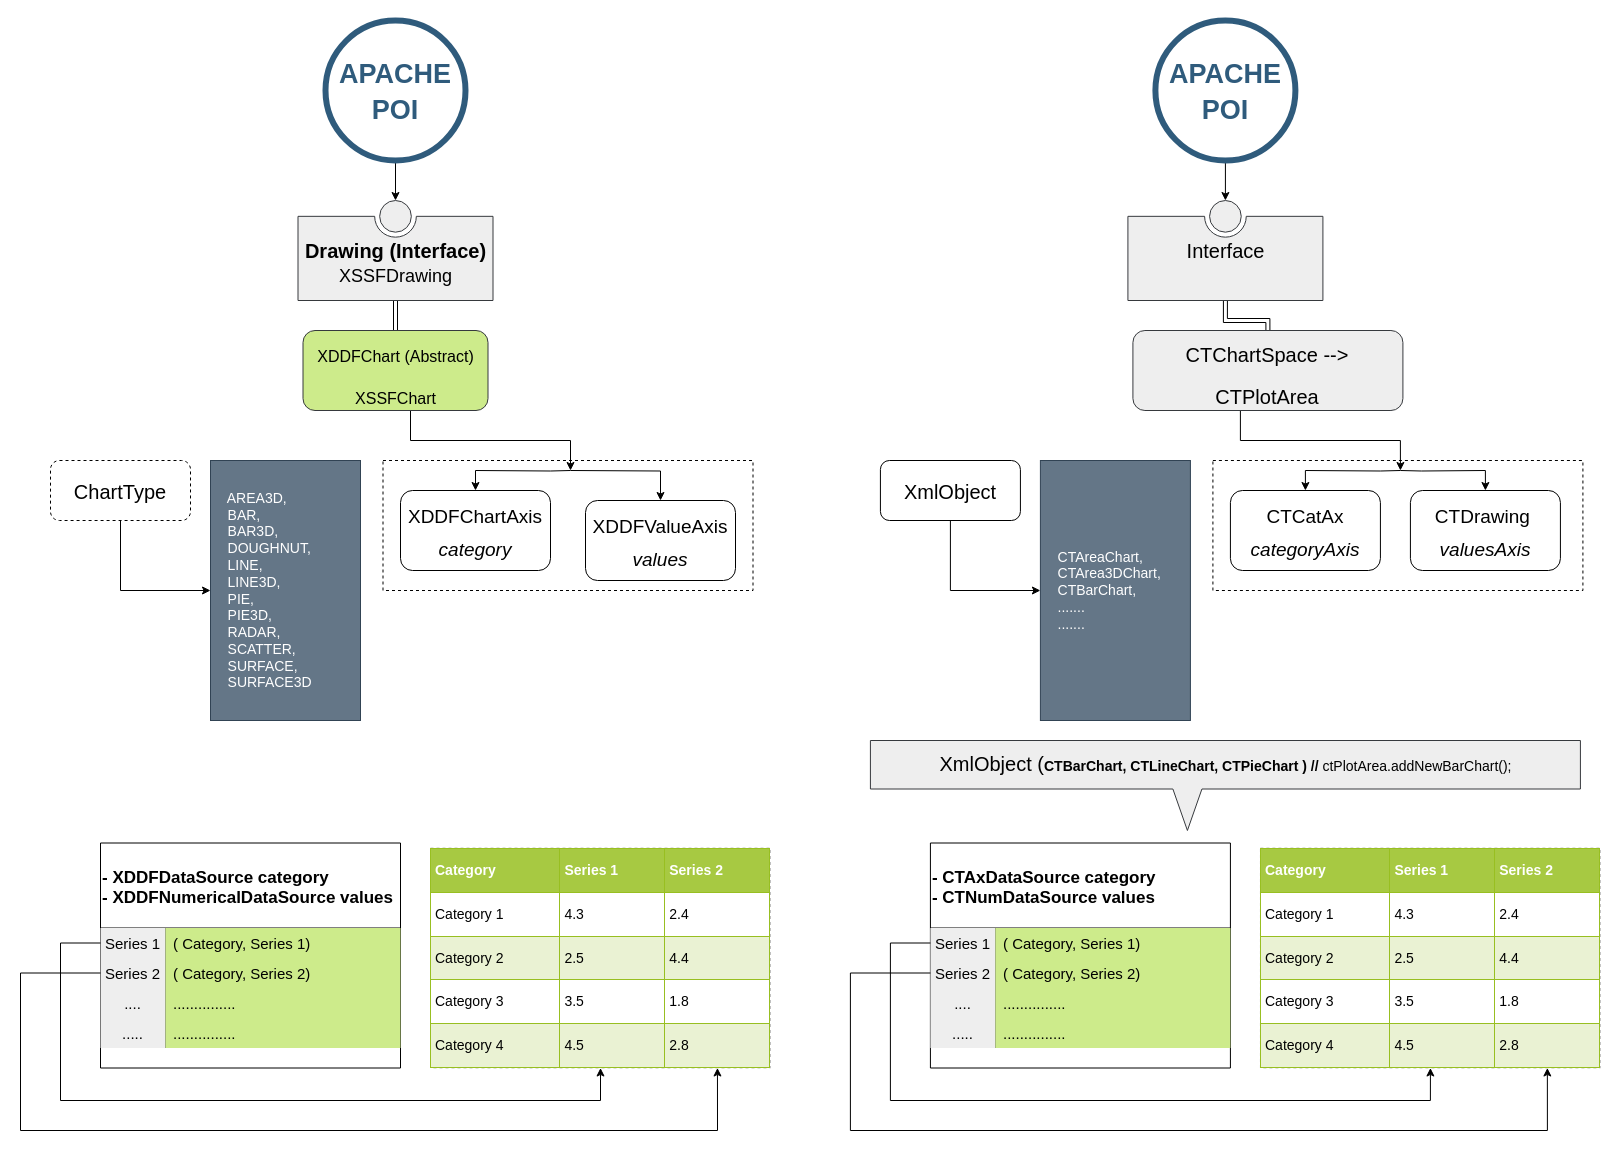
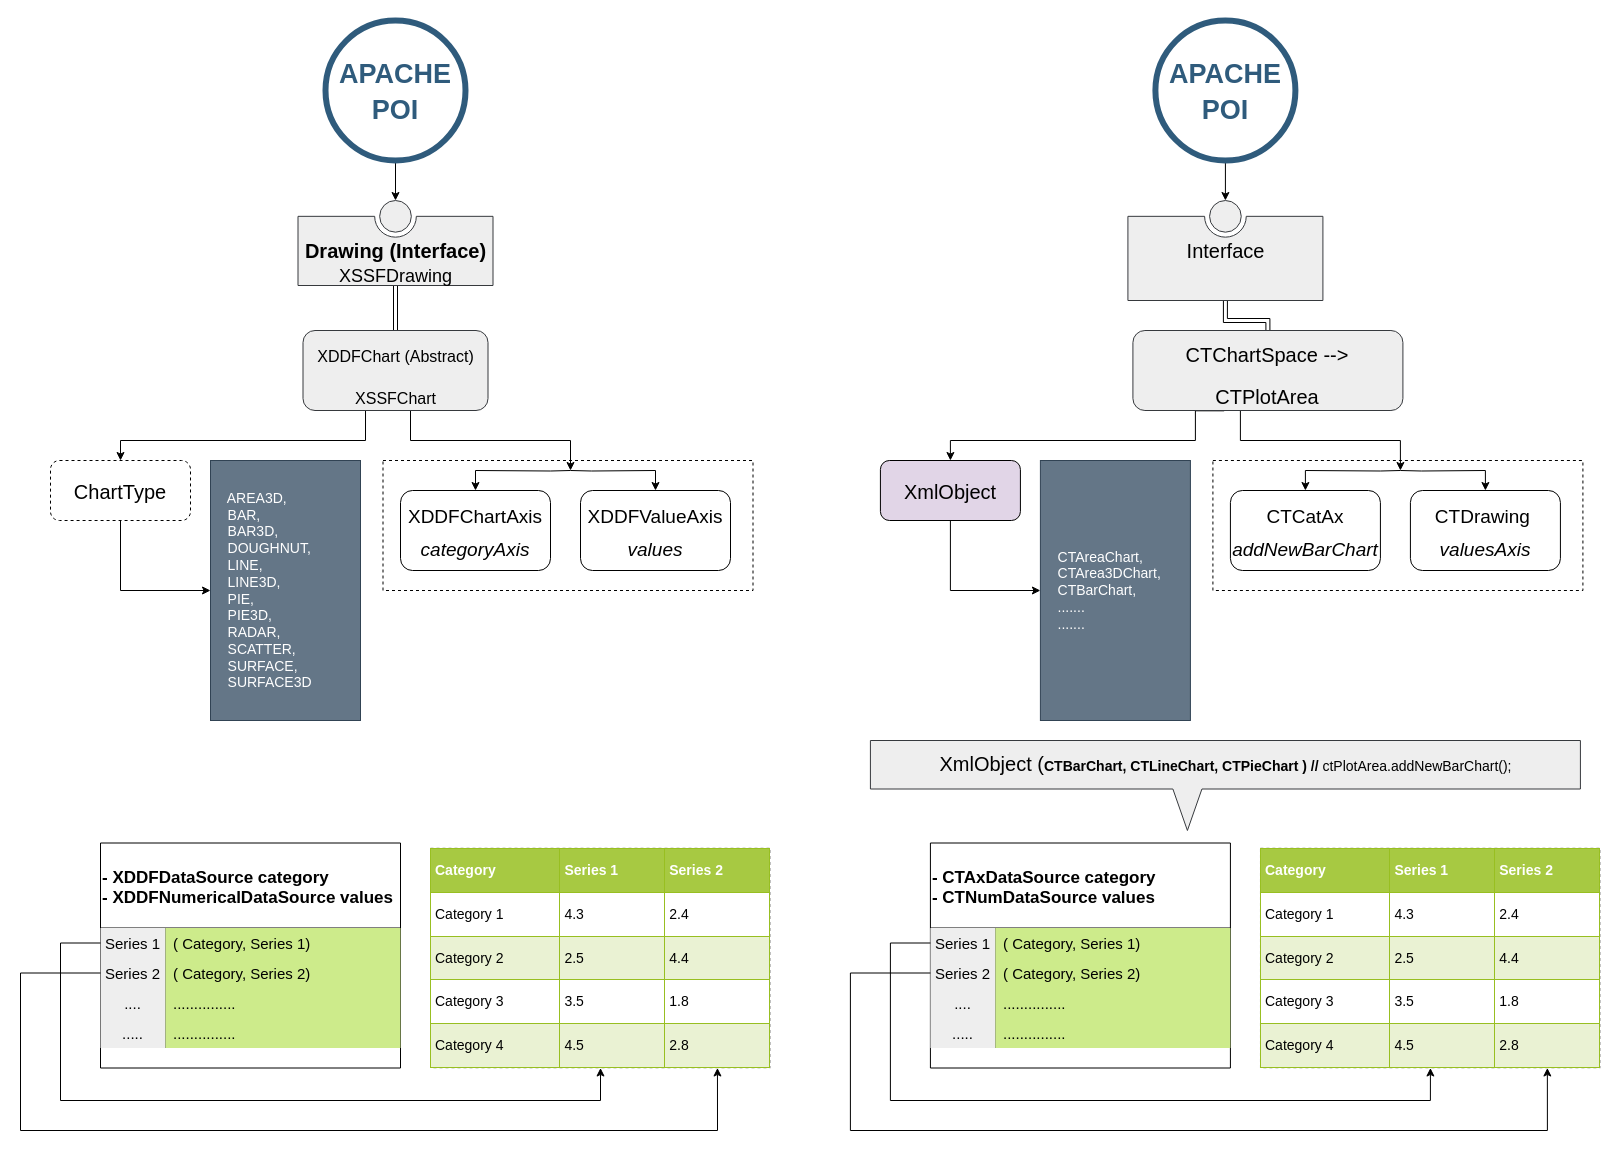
(396, 251) -> (396, 243)
(396, 371) -> (396, 371)
none -> (252, 441)
none -> (1082, 441)
(950, 491) -> (950, 491)
(476, 531) -> (476, 531)
(1306, 531) -> (1306, 531)
(661, 541) -> (656, 531)
